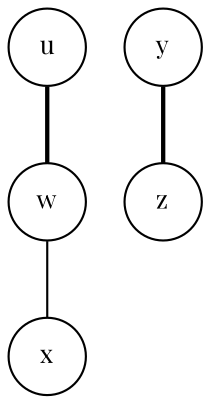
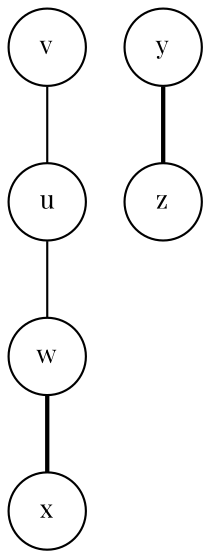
none -> (47, 47)
(47, 125) -> (47, 279)
(47, 279) -> (47, 434)
